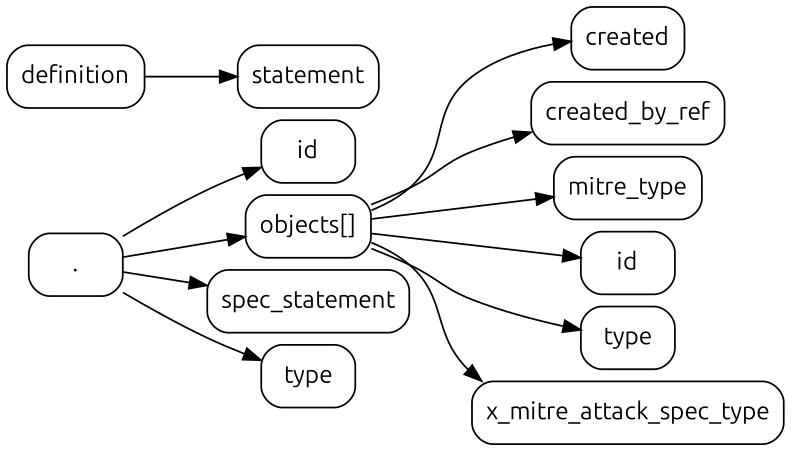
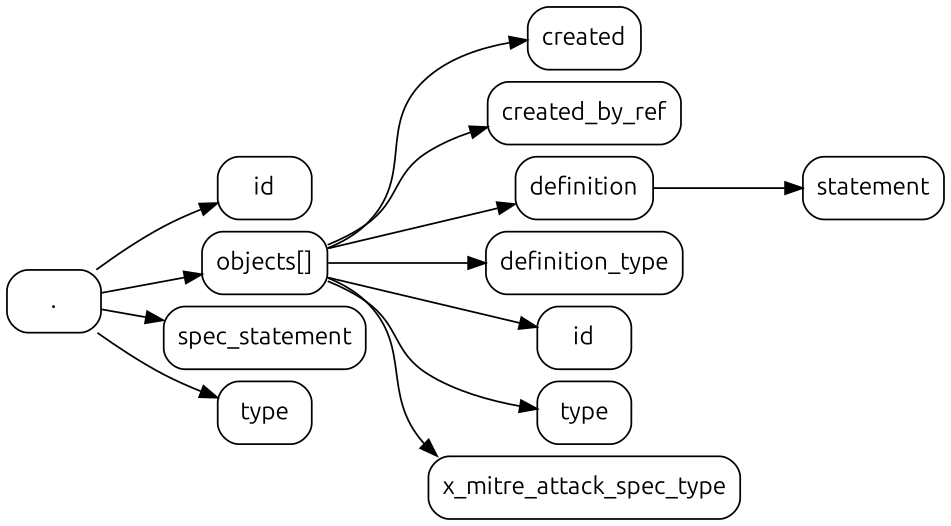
(628, 188) -> (584, 263)
none -> (413, 228)
